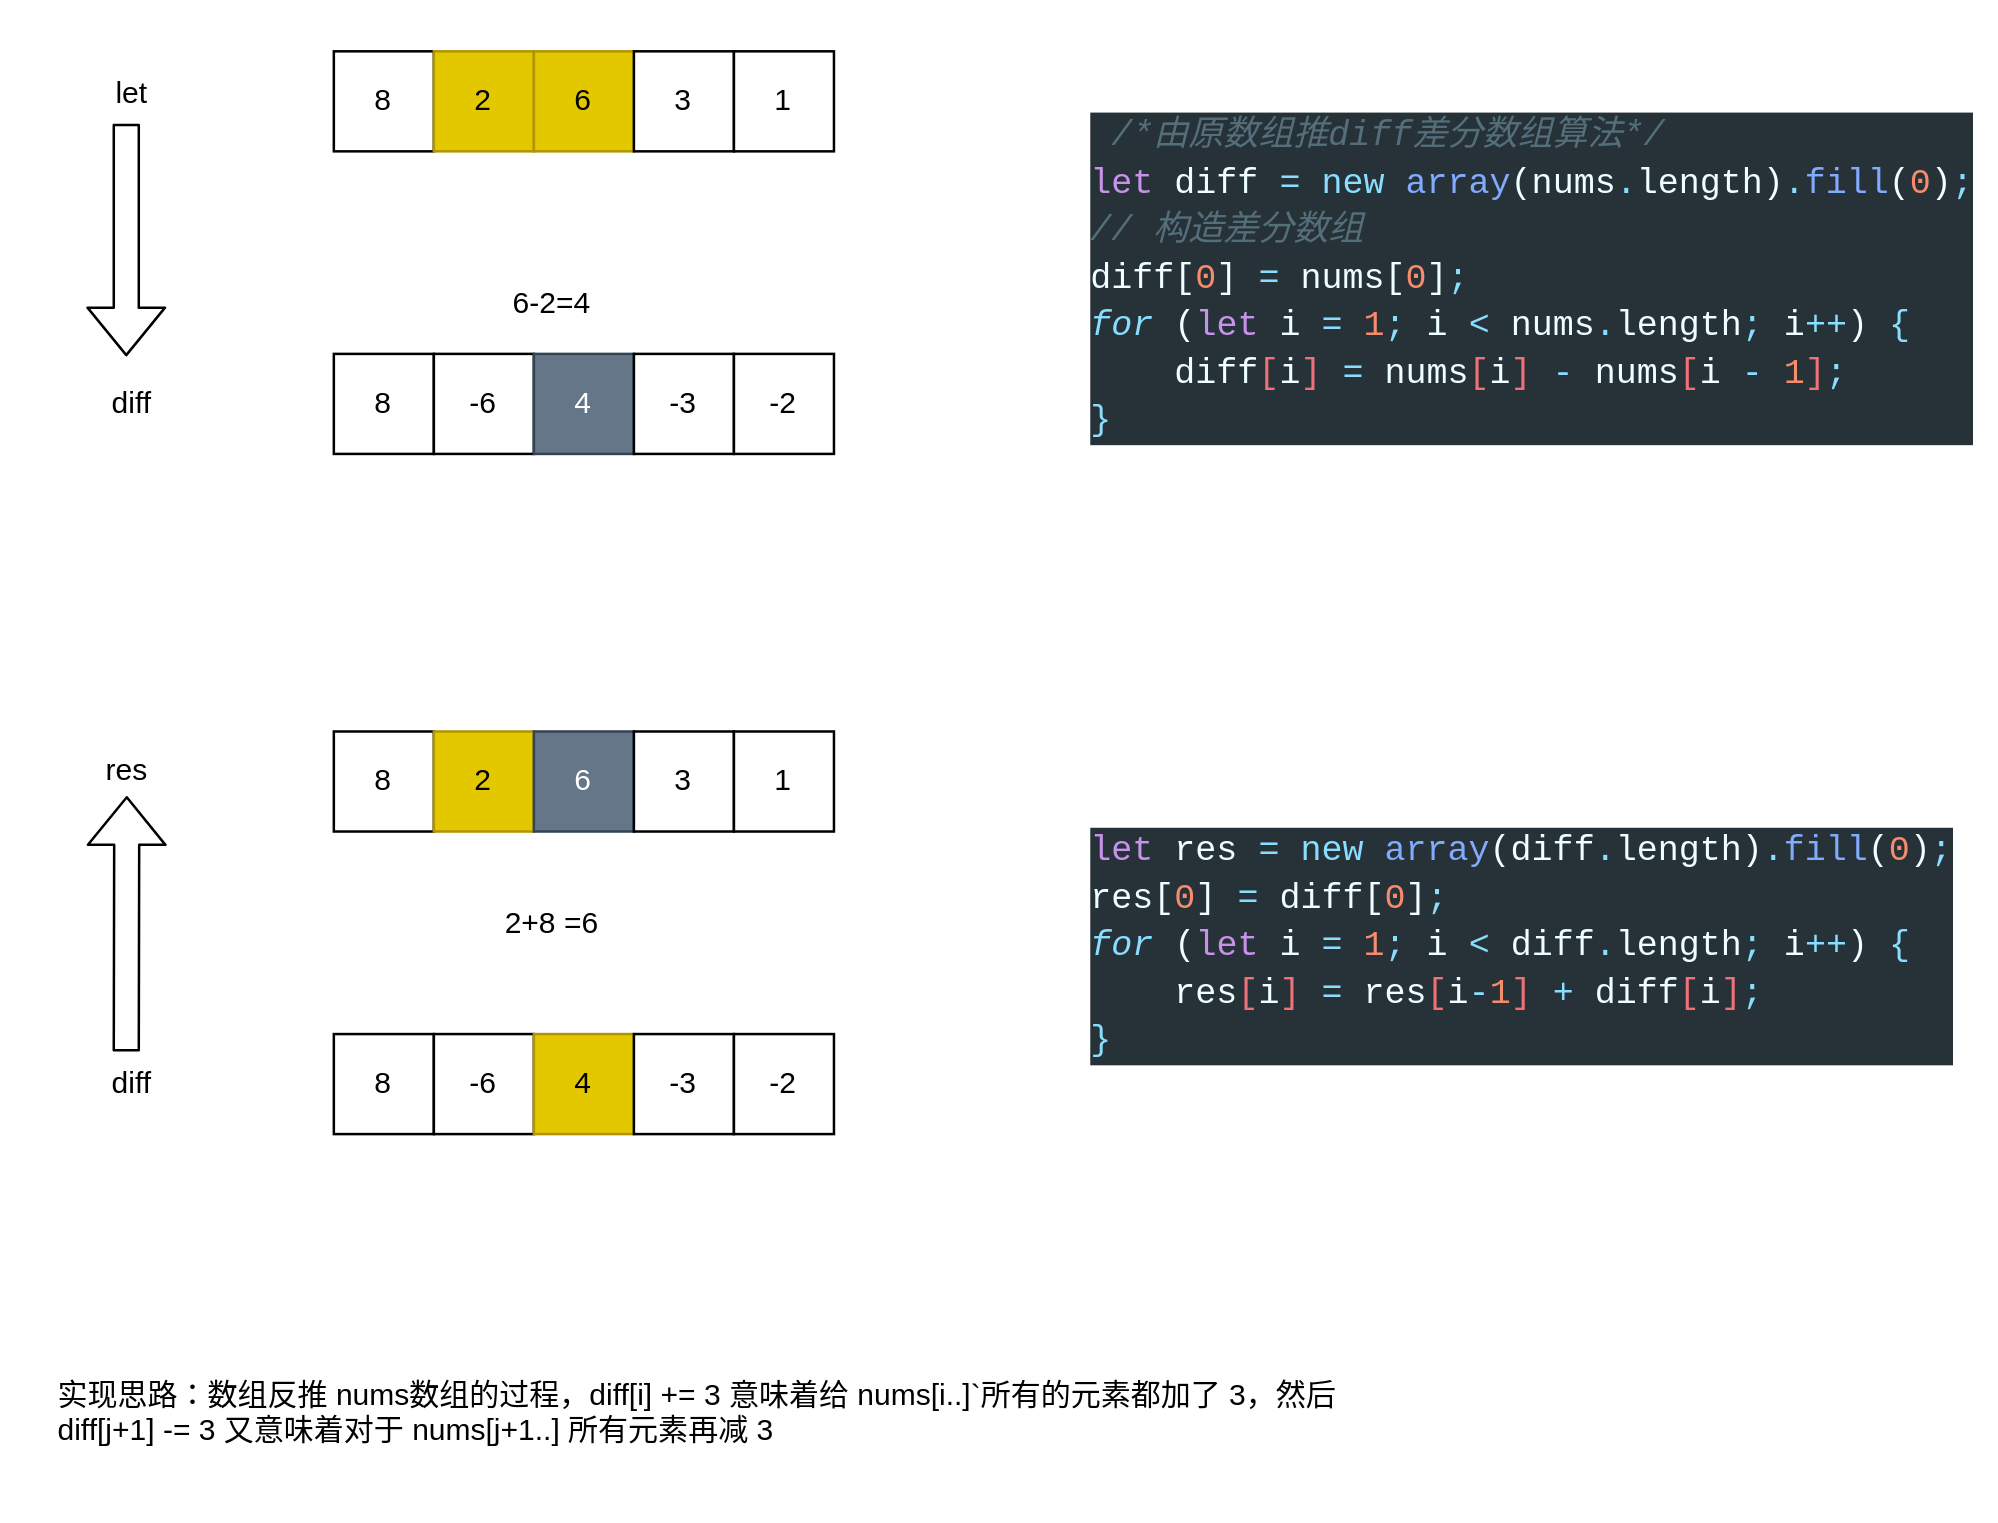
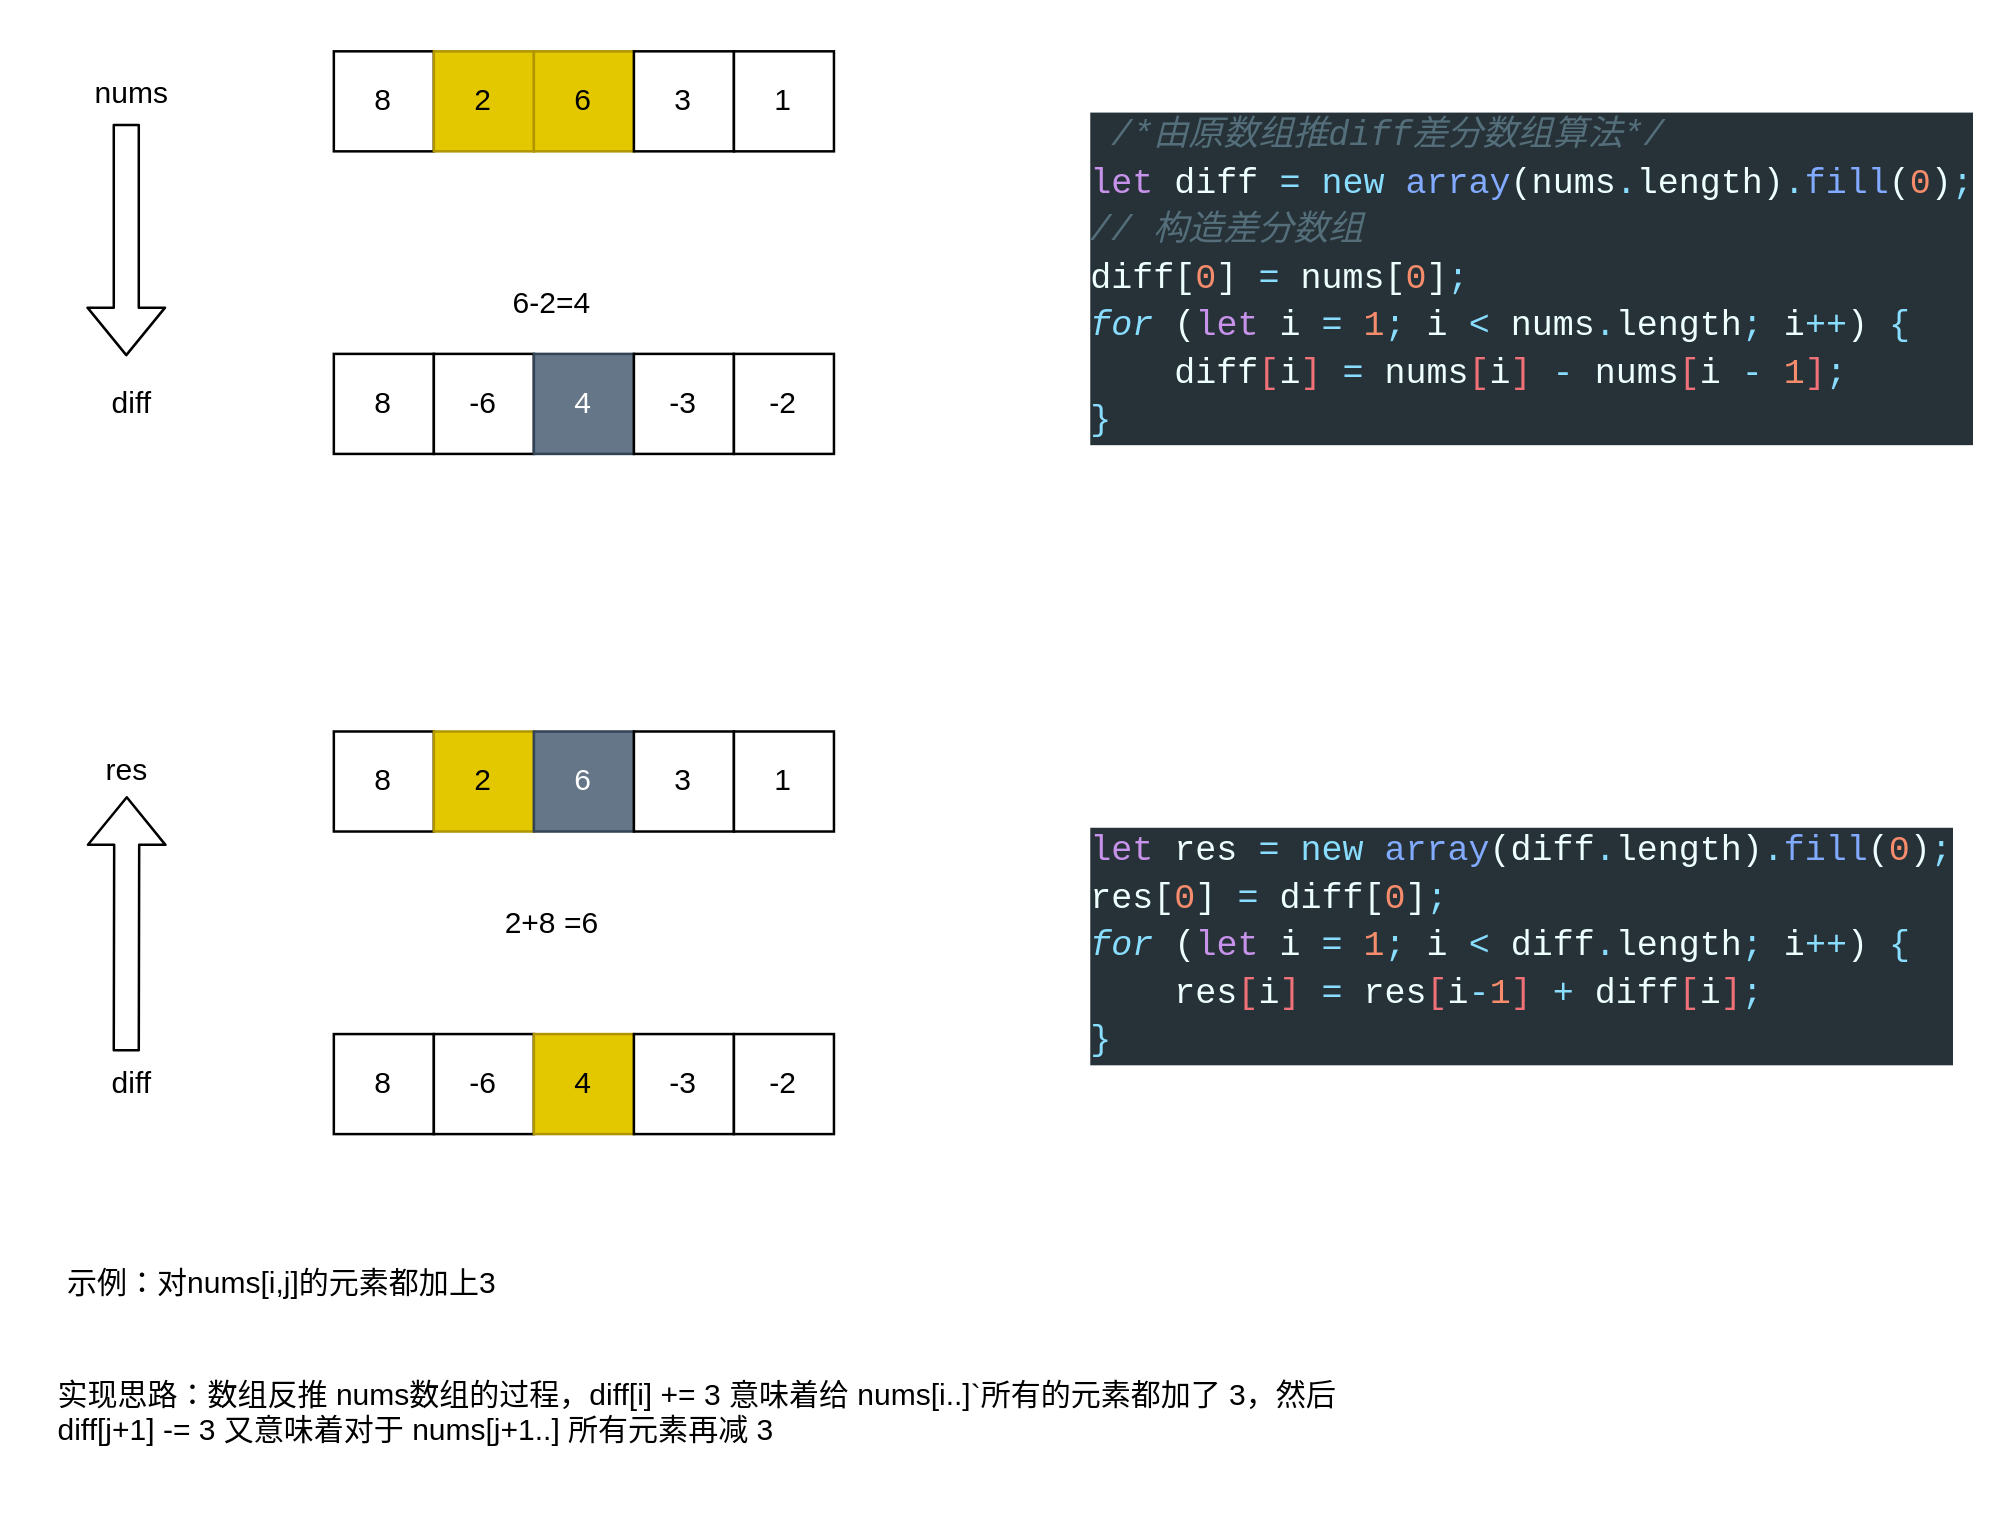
(133, 94) -> (133, 94)
none -> (280, 1284)
